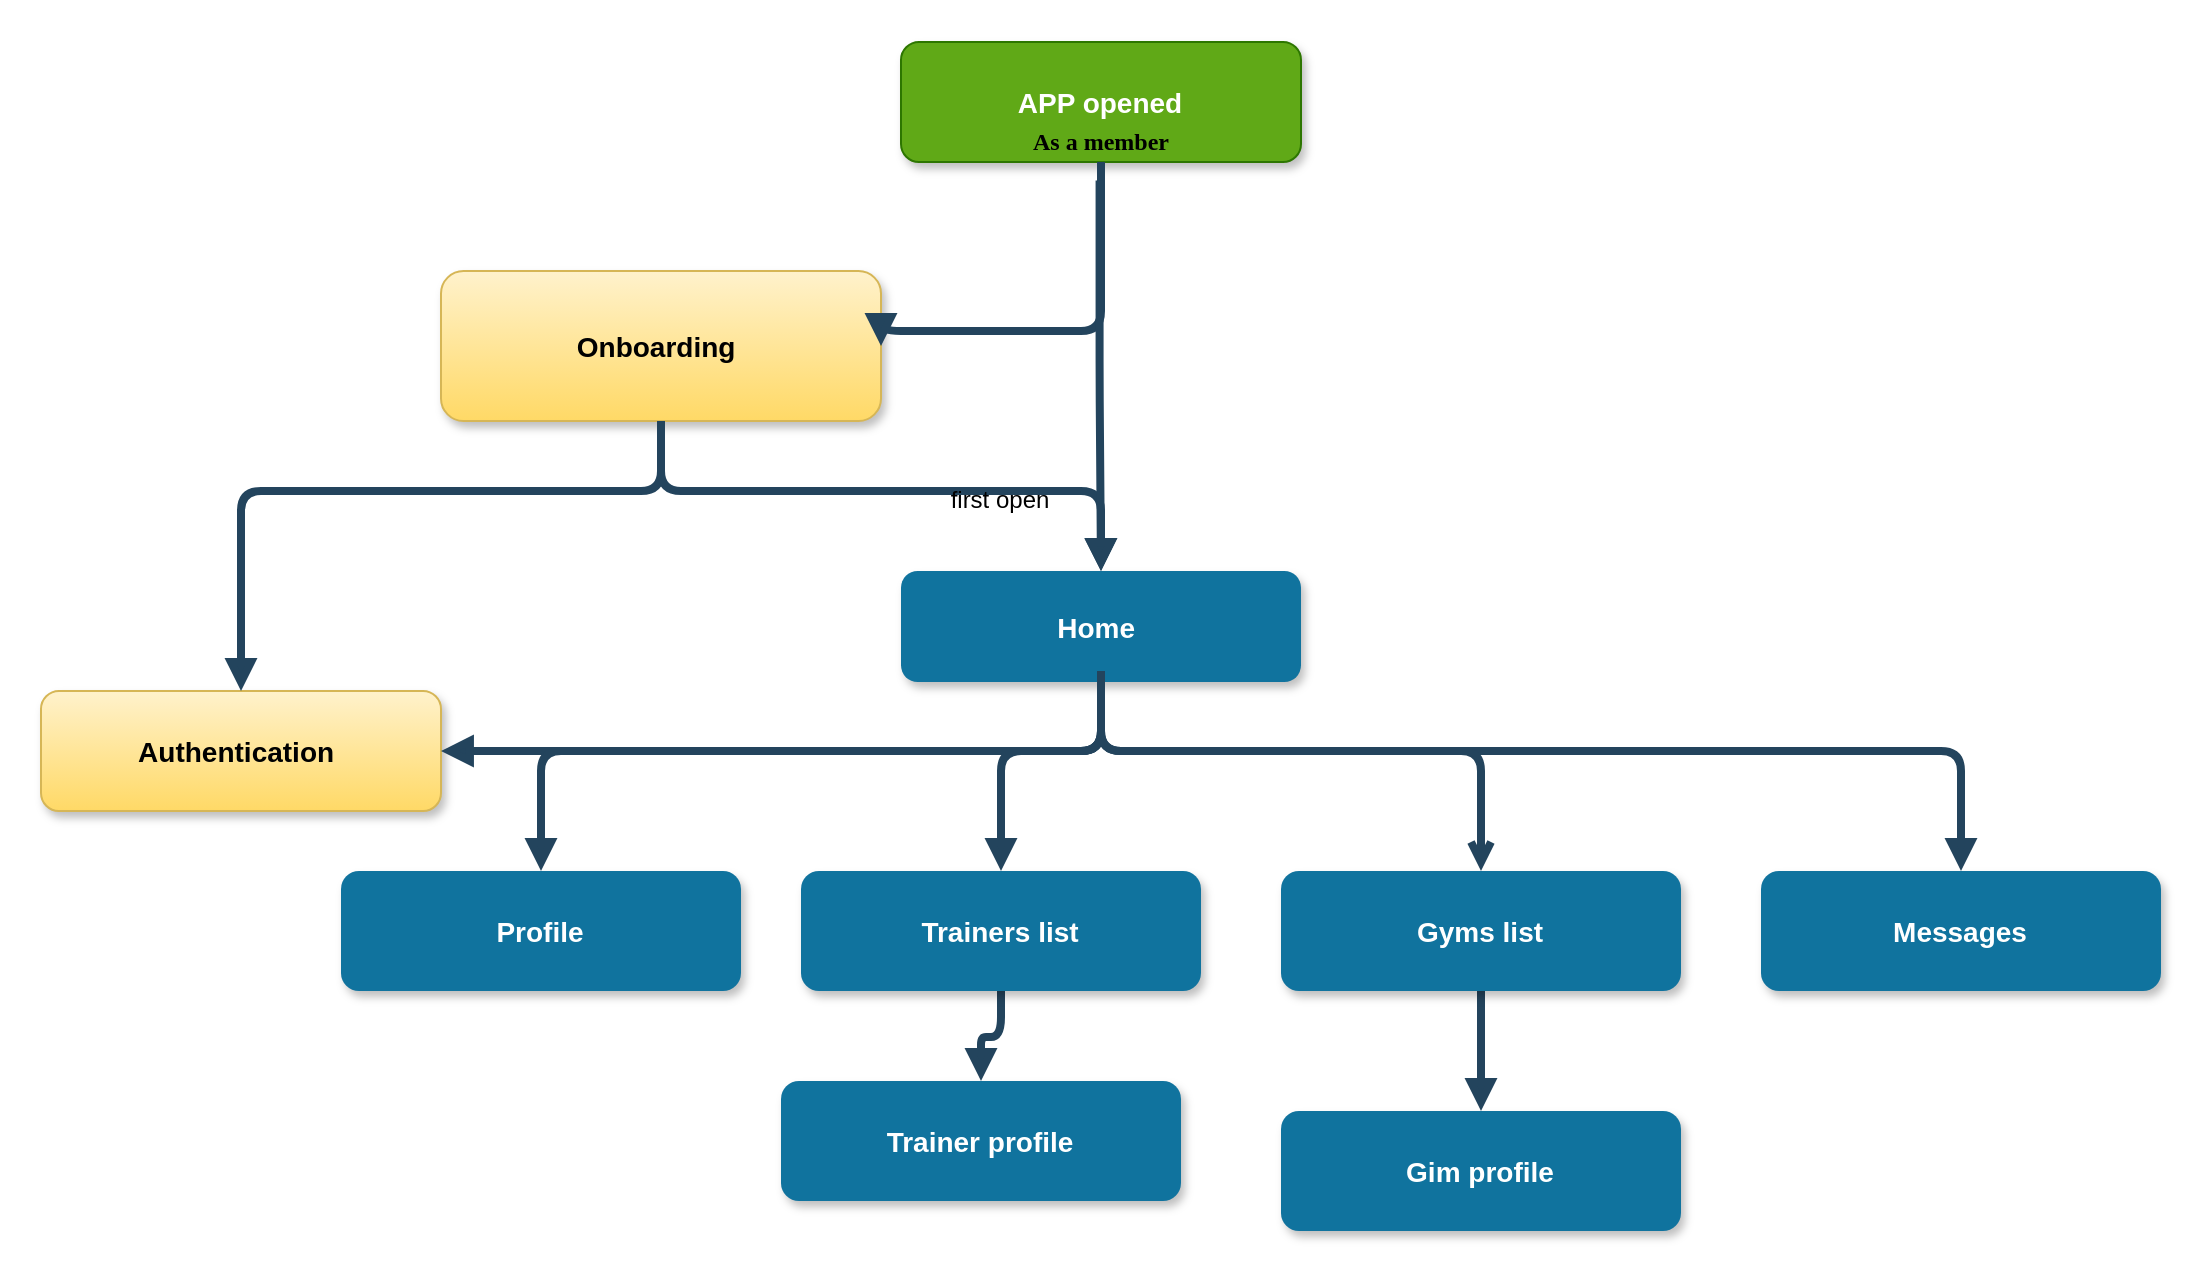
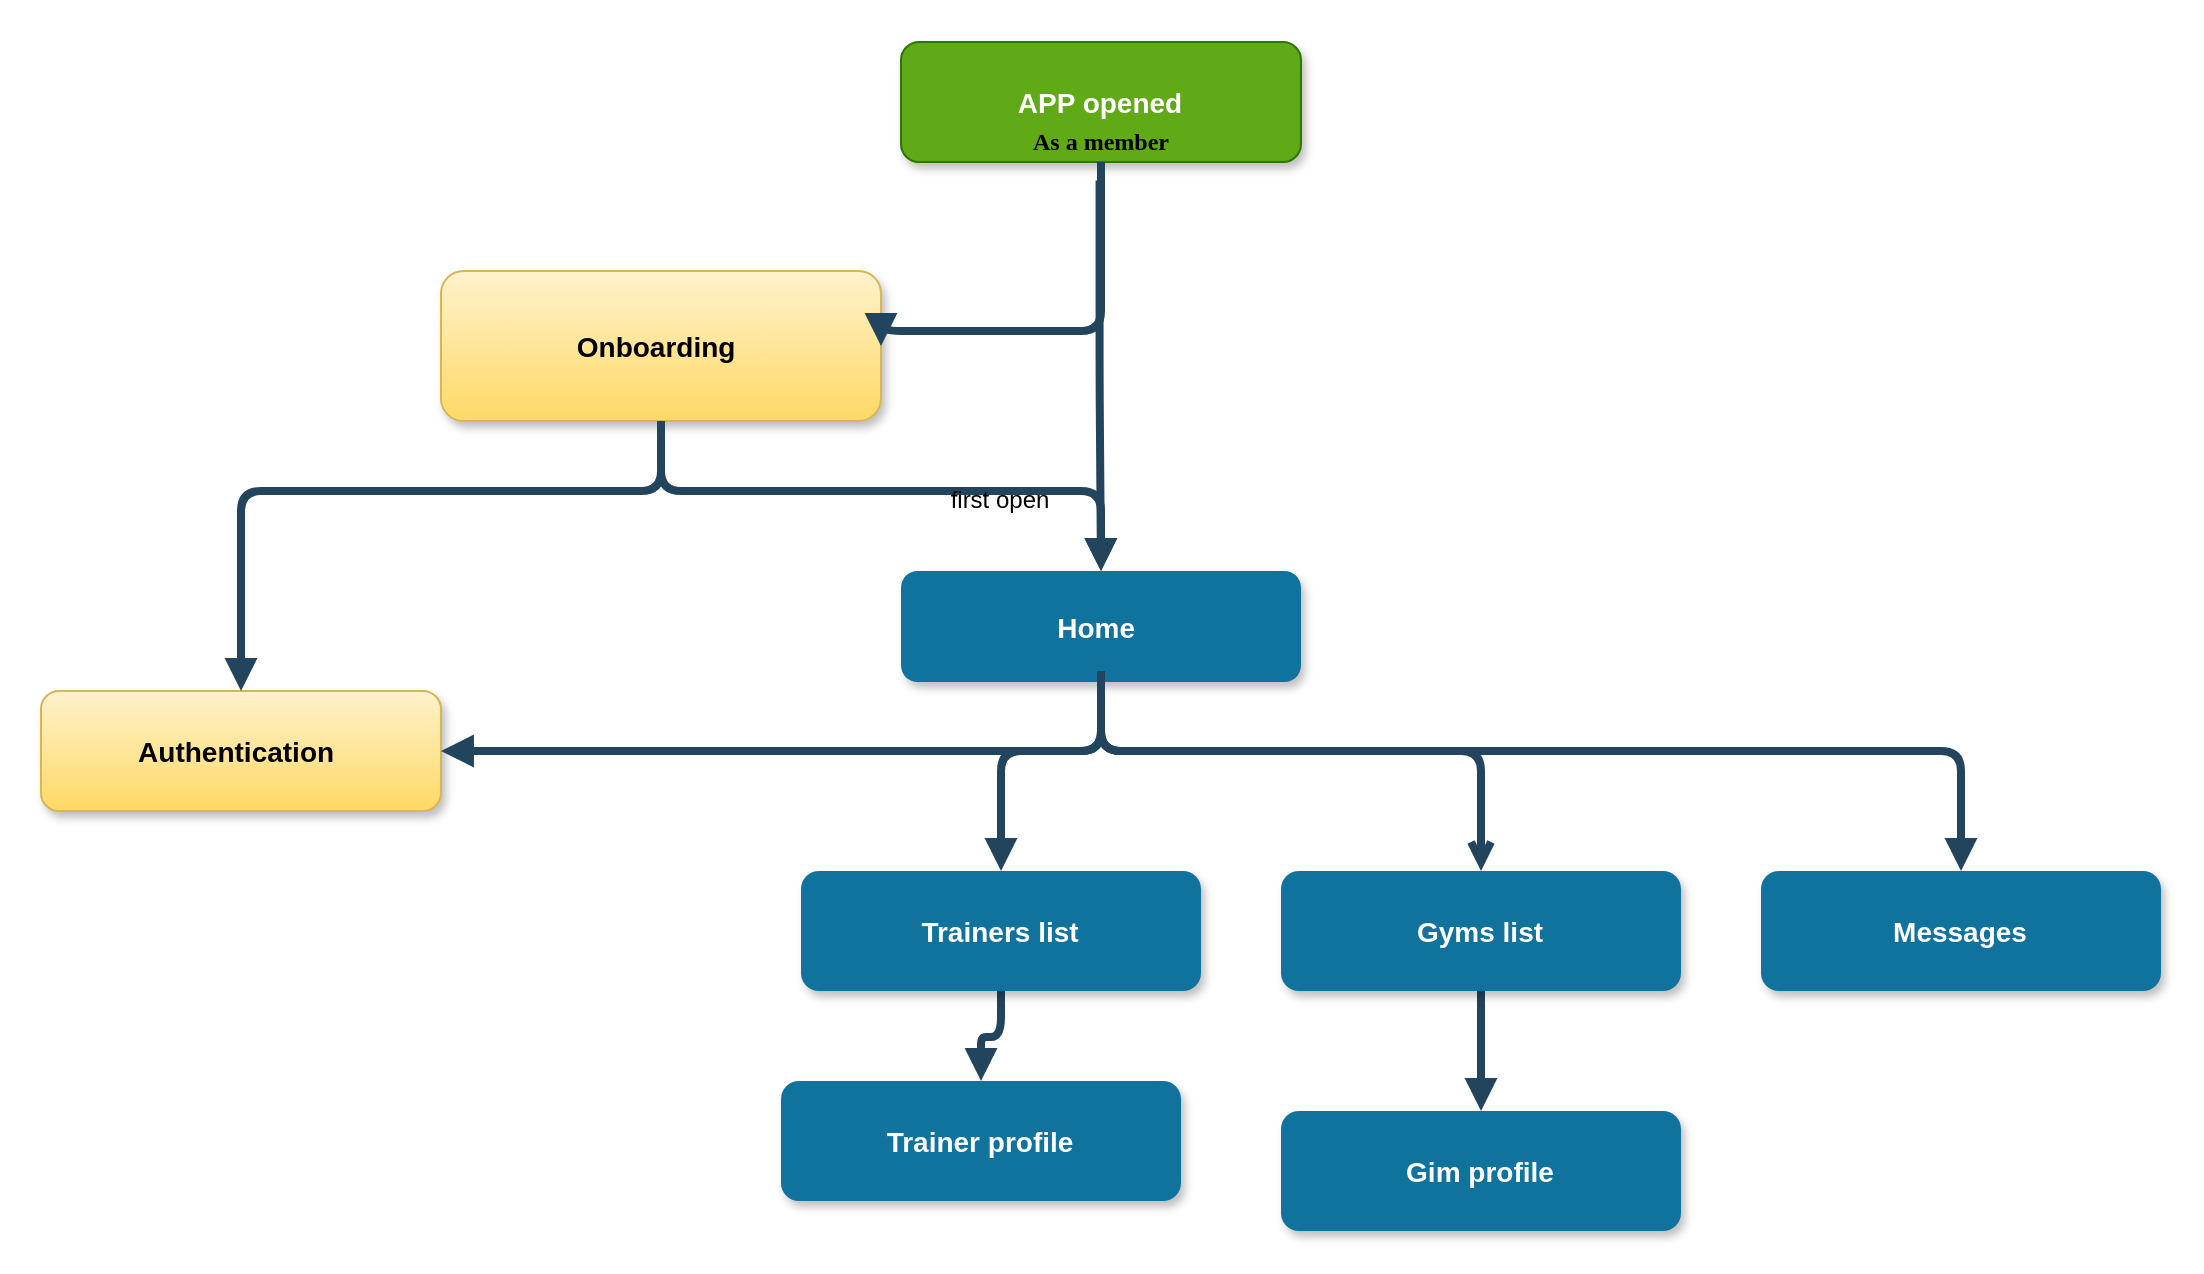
(541, 798) -> none
(541, 931) -> none
